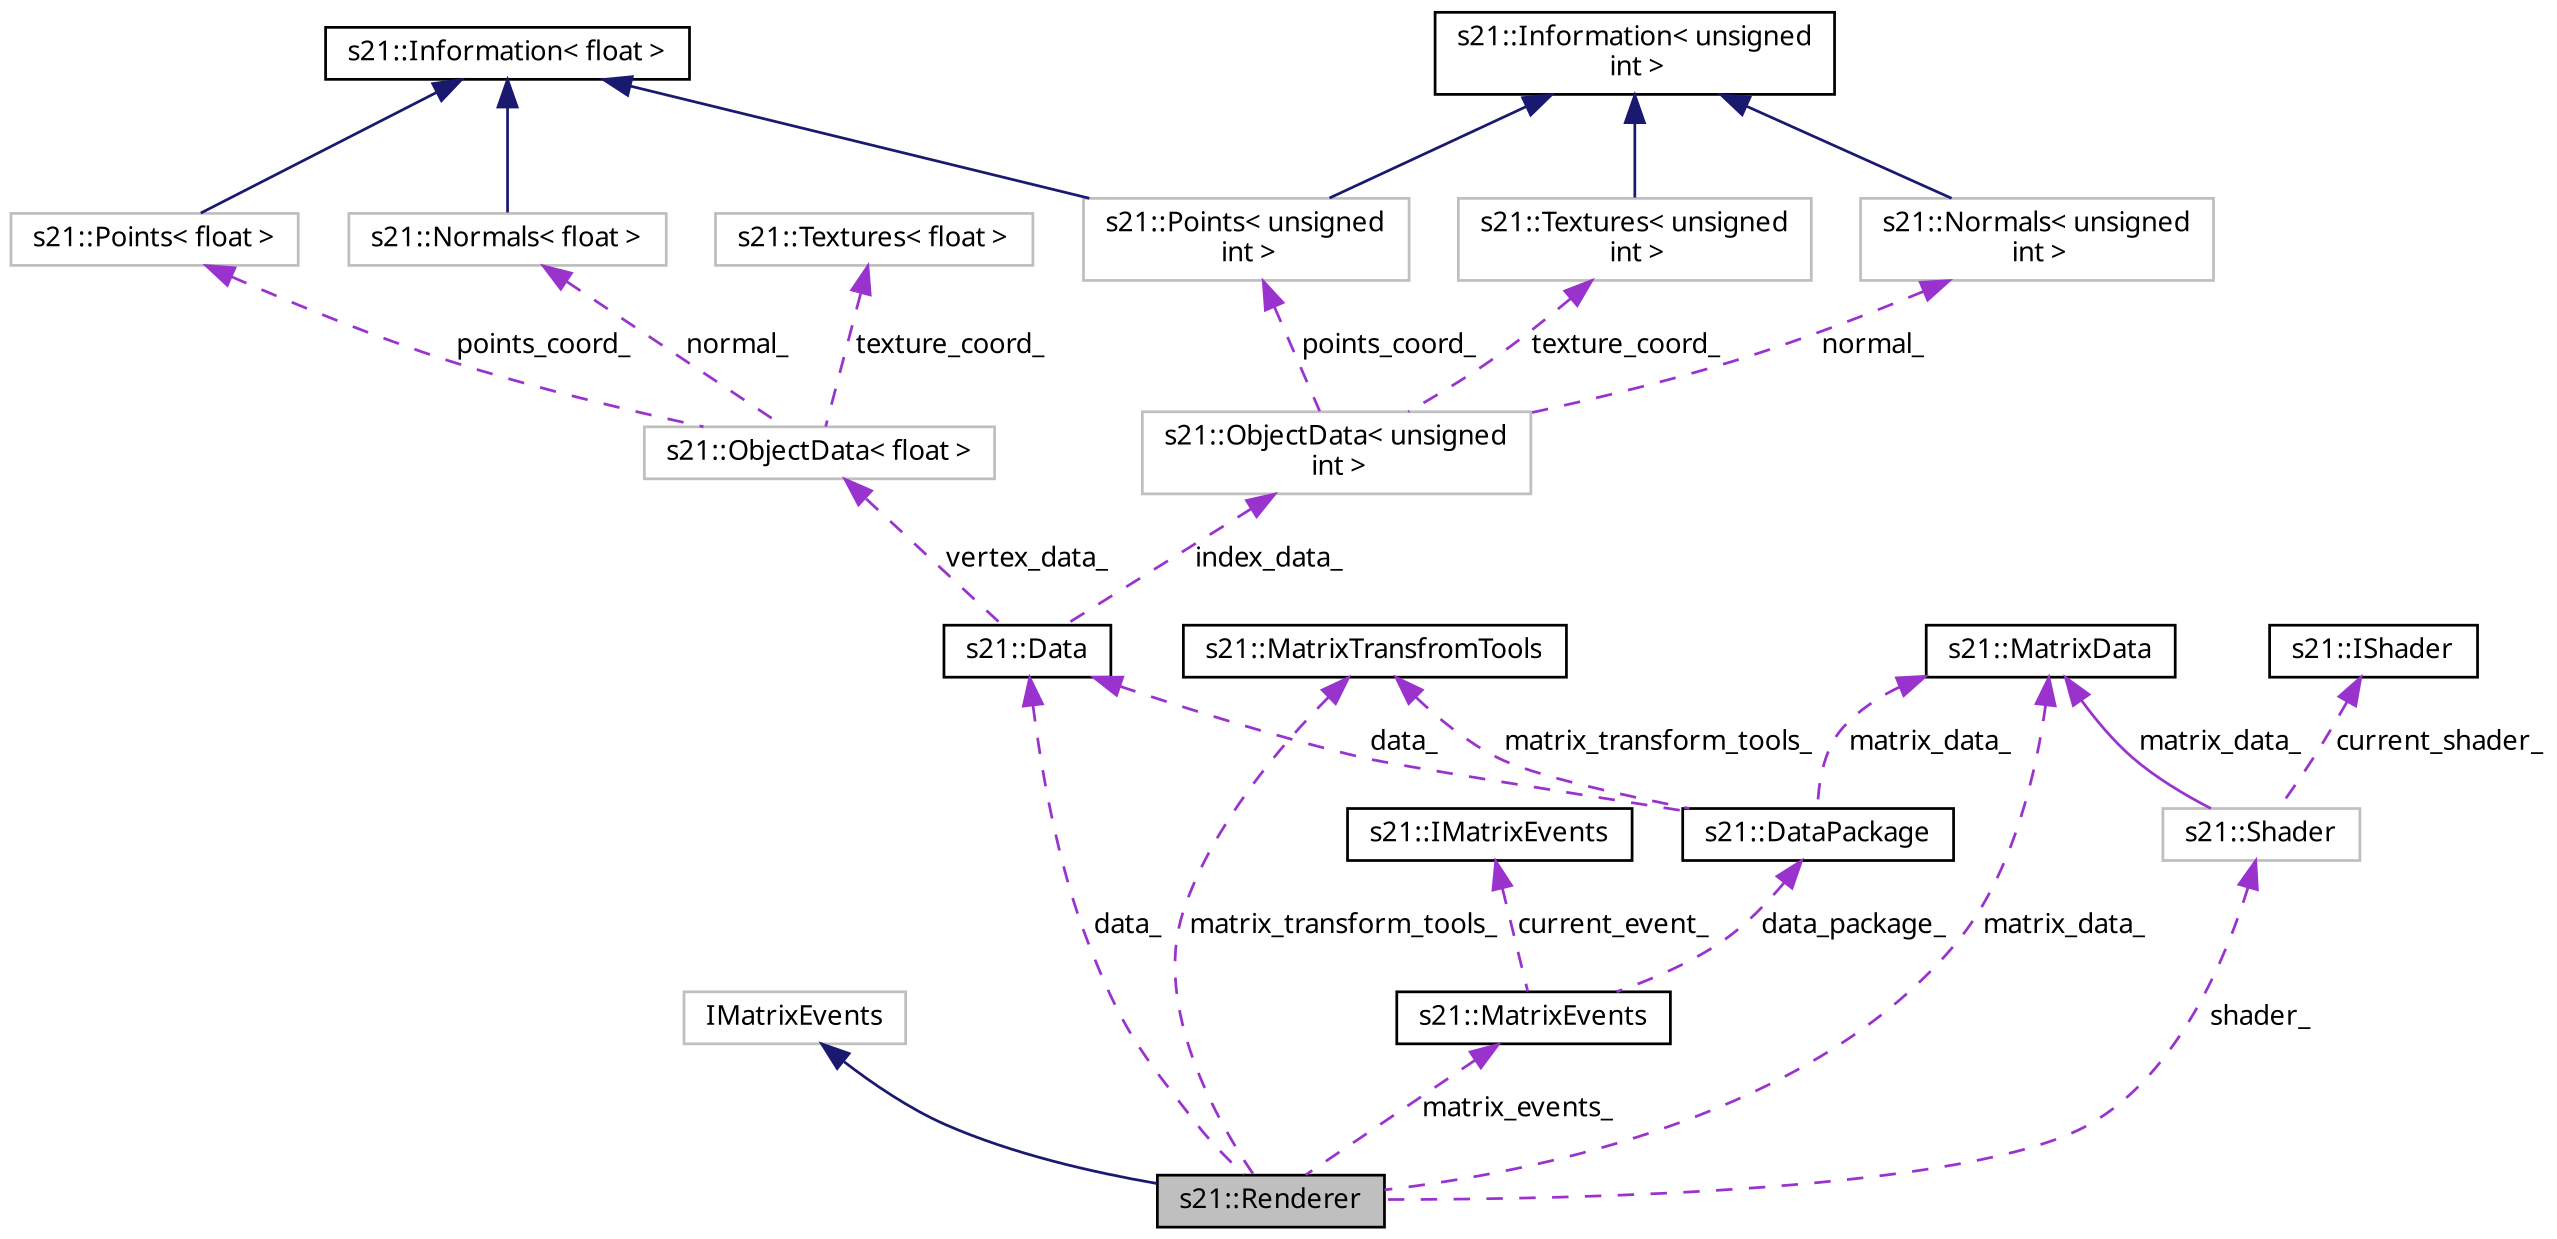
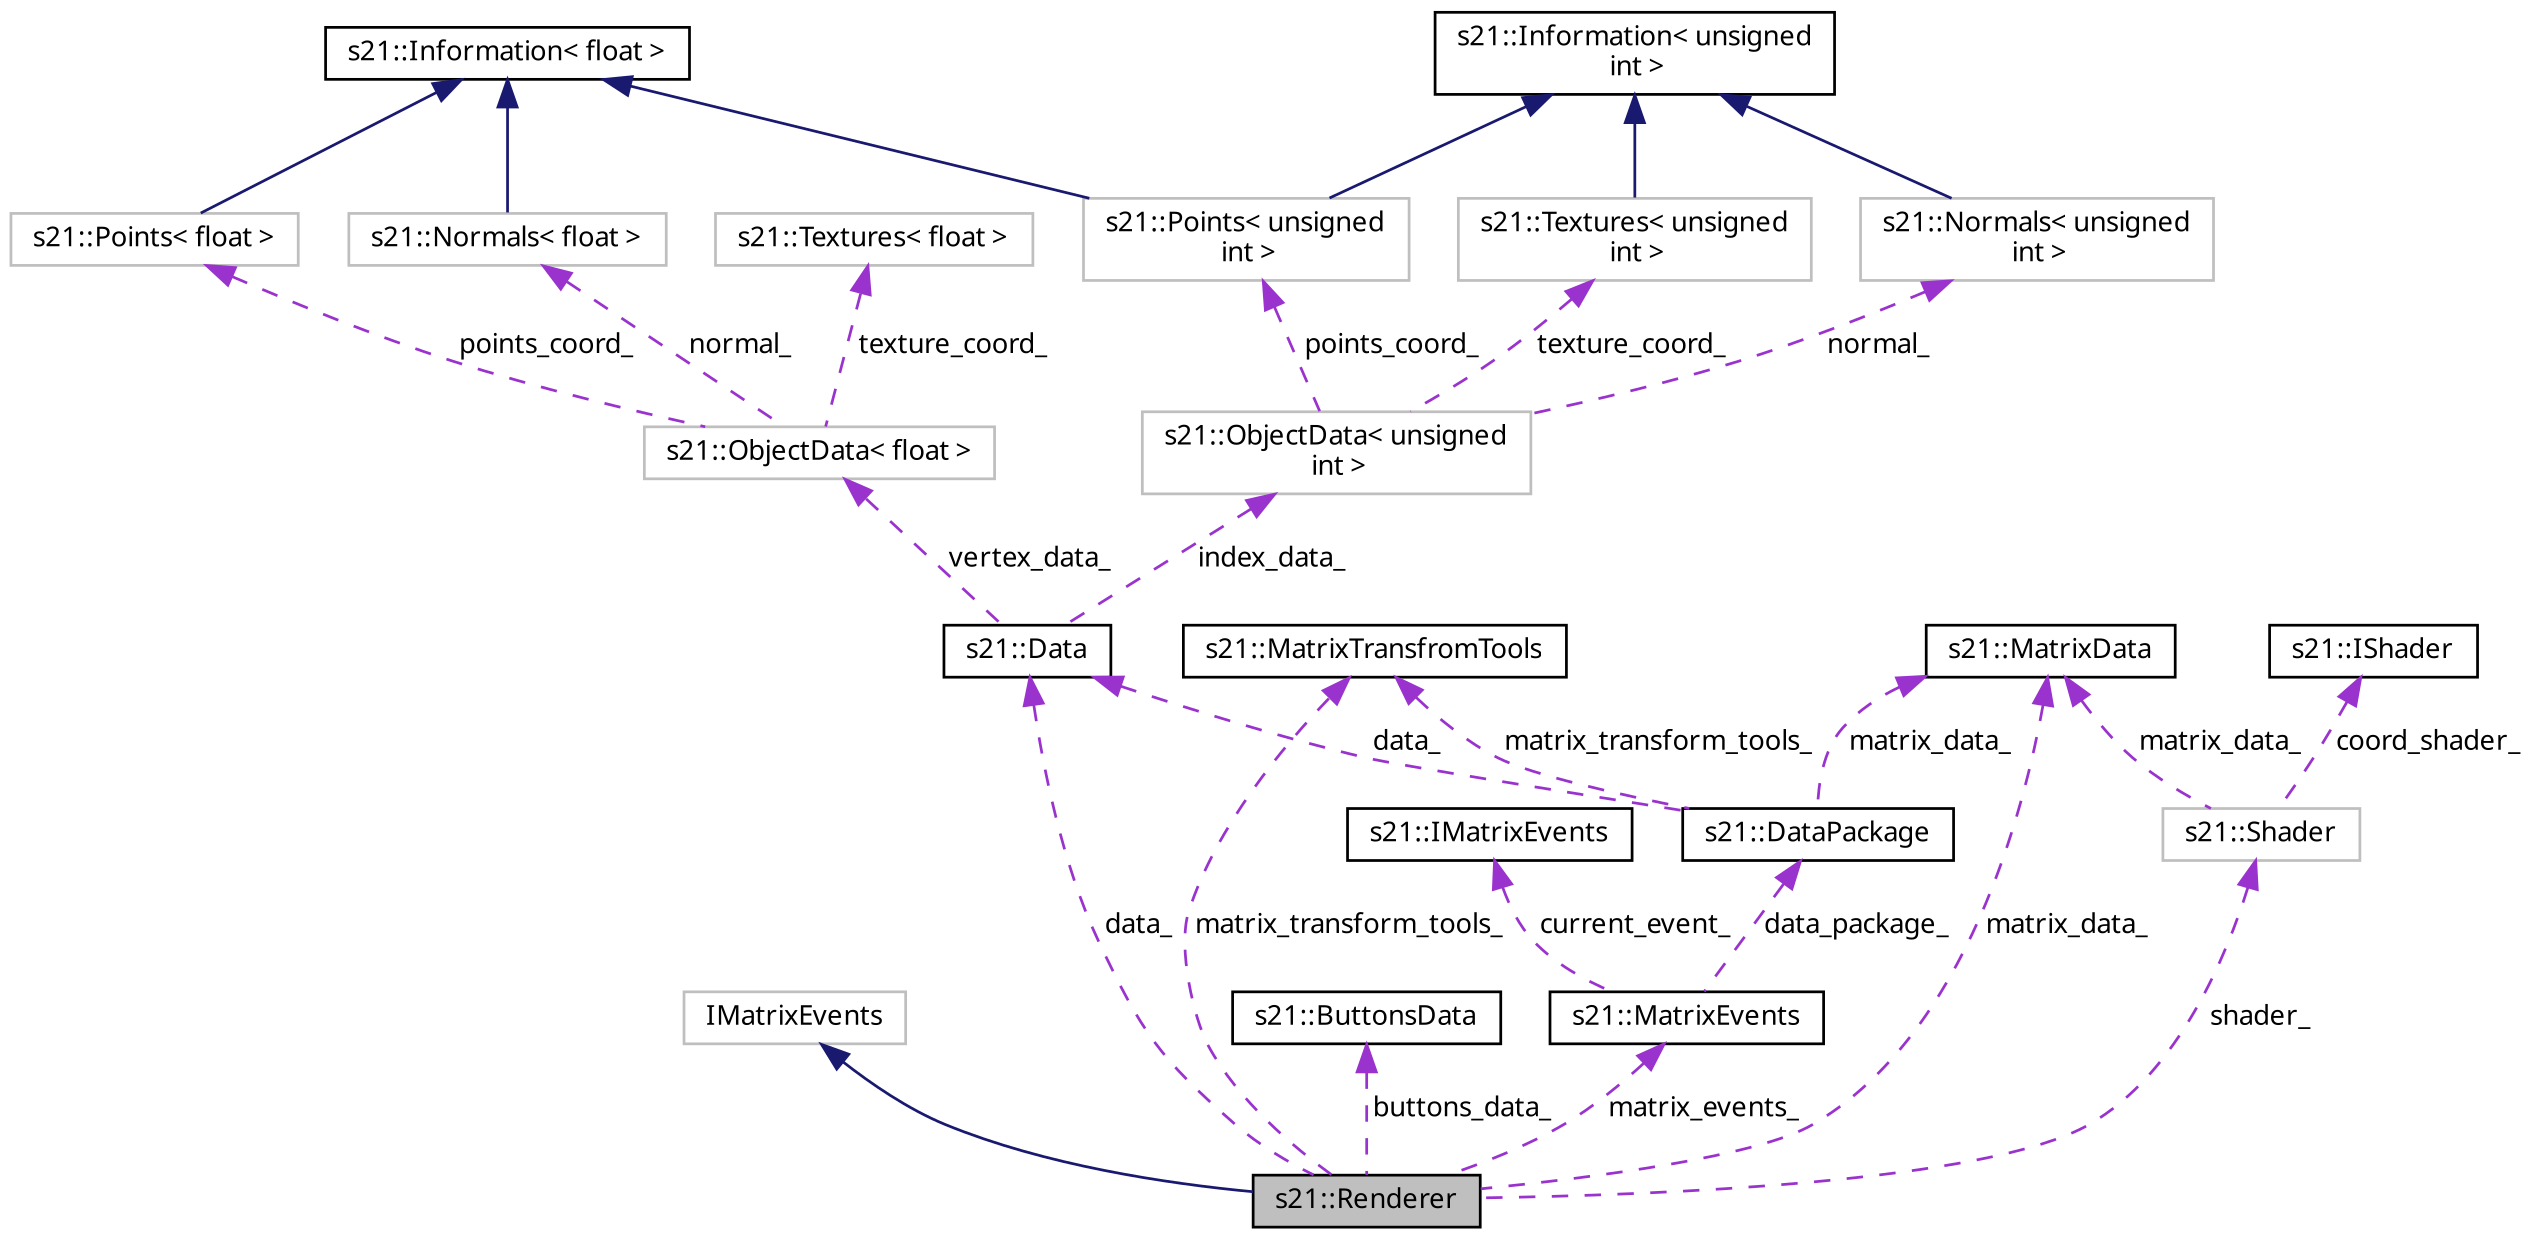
(2438, 743) -> (2426, 743)
(2139, 763) -> (2139, 763)
none -> (1367, 1018)
